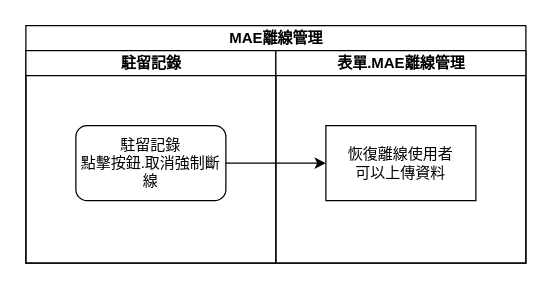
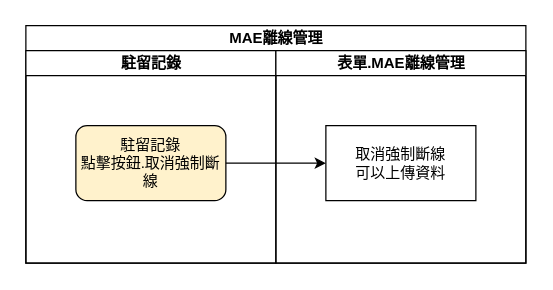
(151, 163) -> (151, 163)
(401, 163) -> (401, 163)
